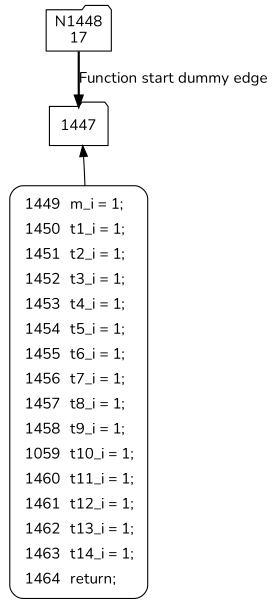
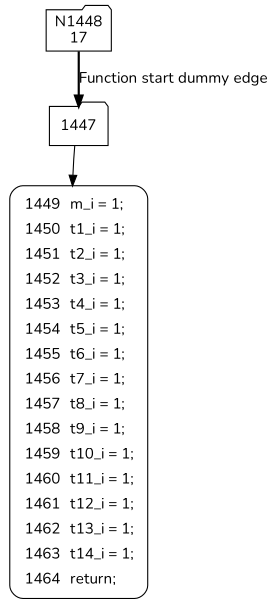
(84, 171) -> (74, 160)
(43, 454) -> (43, 454)
